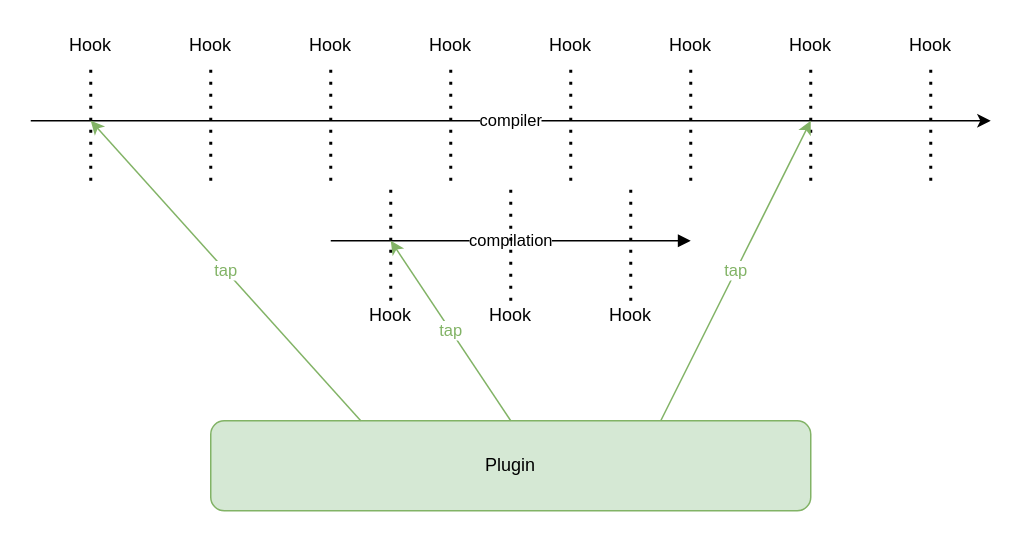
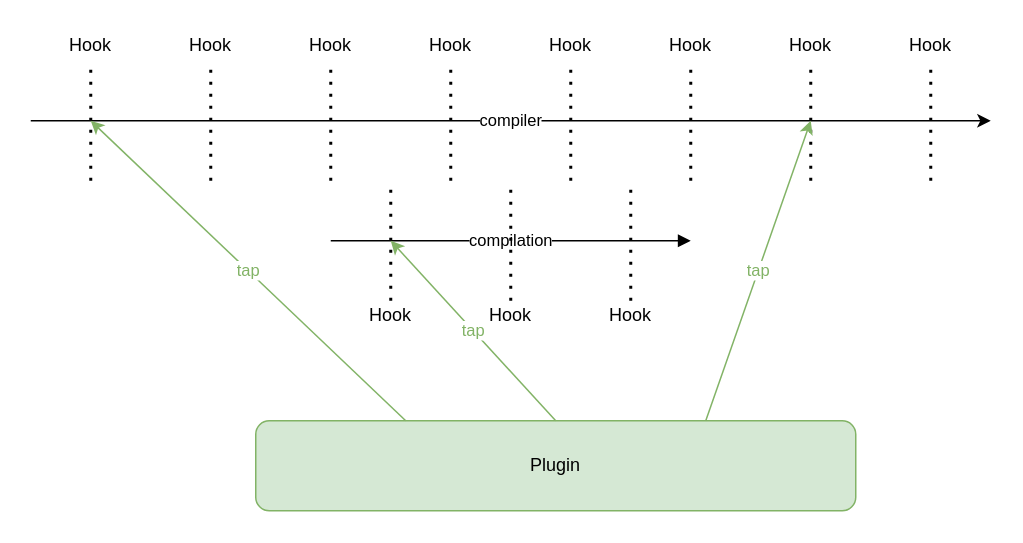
(511, 466) -> (556, 466)
